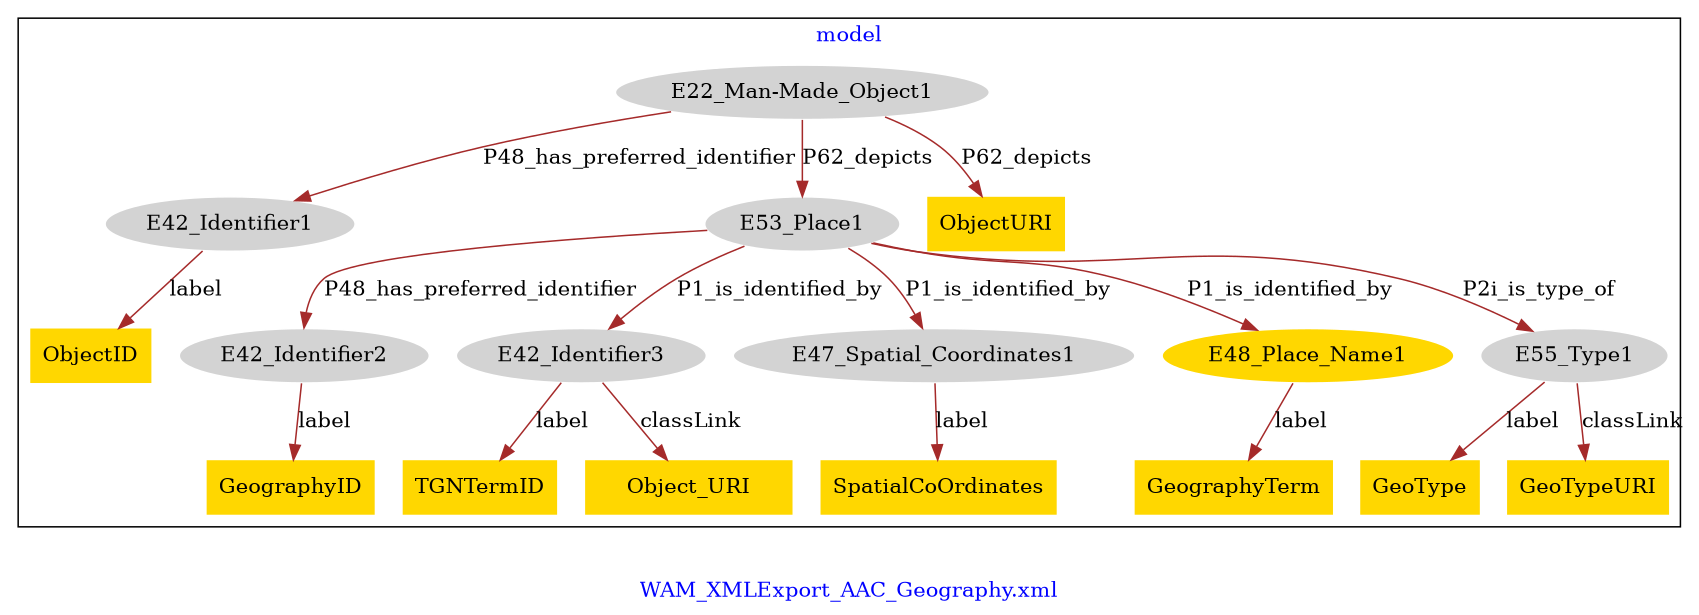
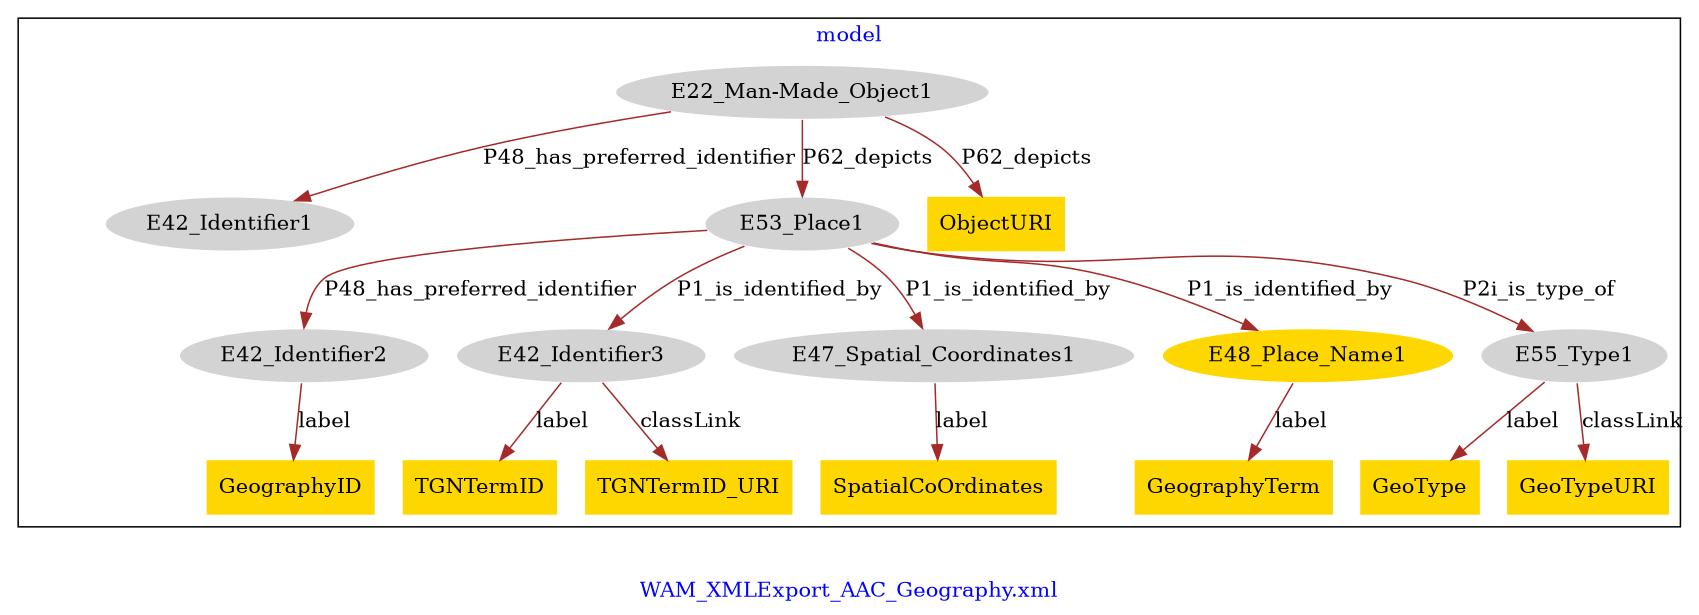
(91, 356) -> none
(689, 487) -> (689, 487)
